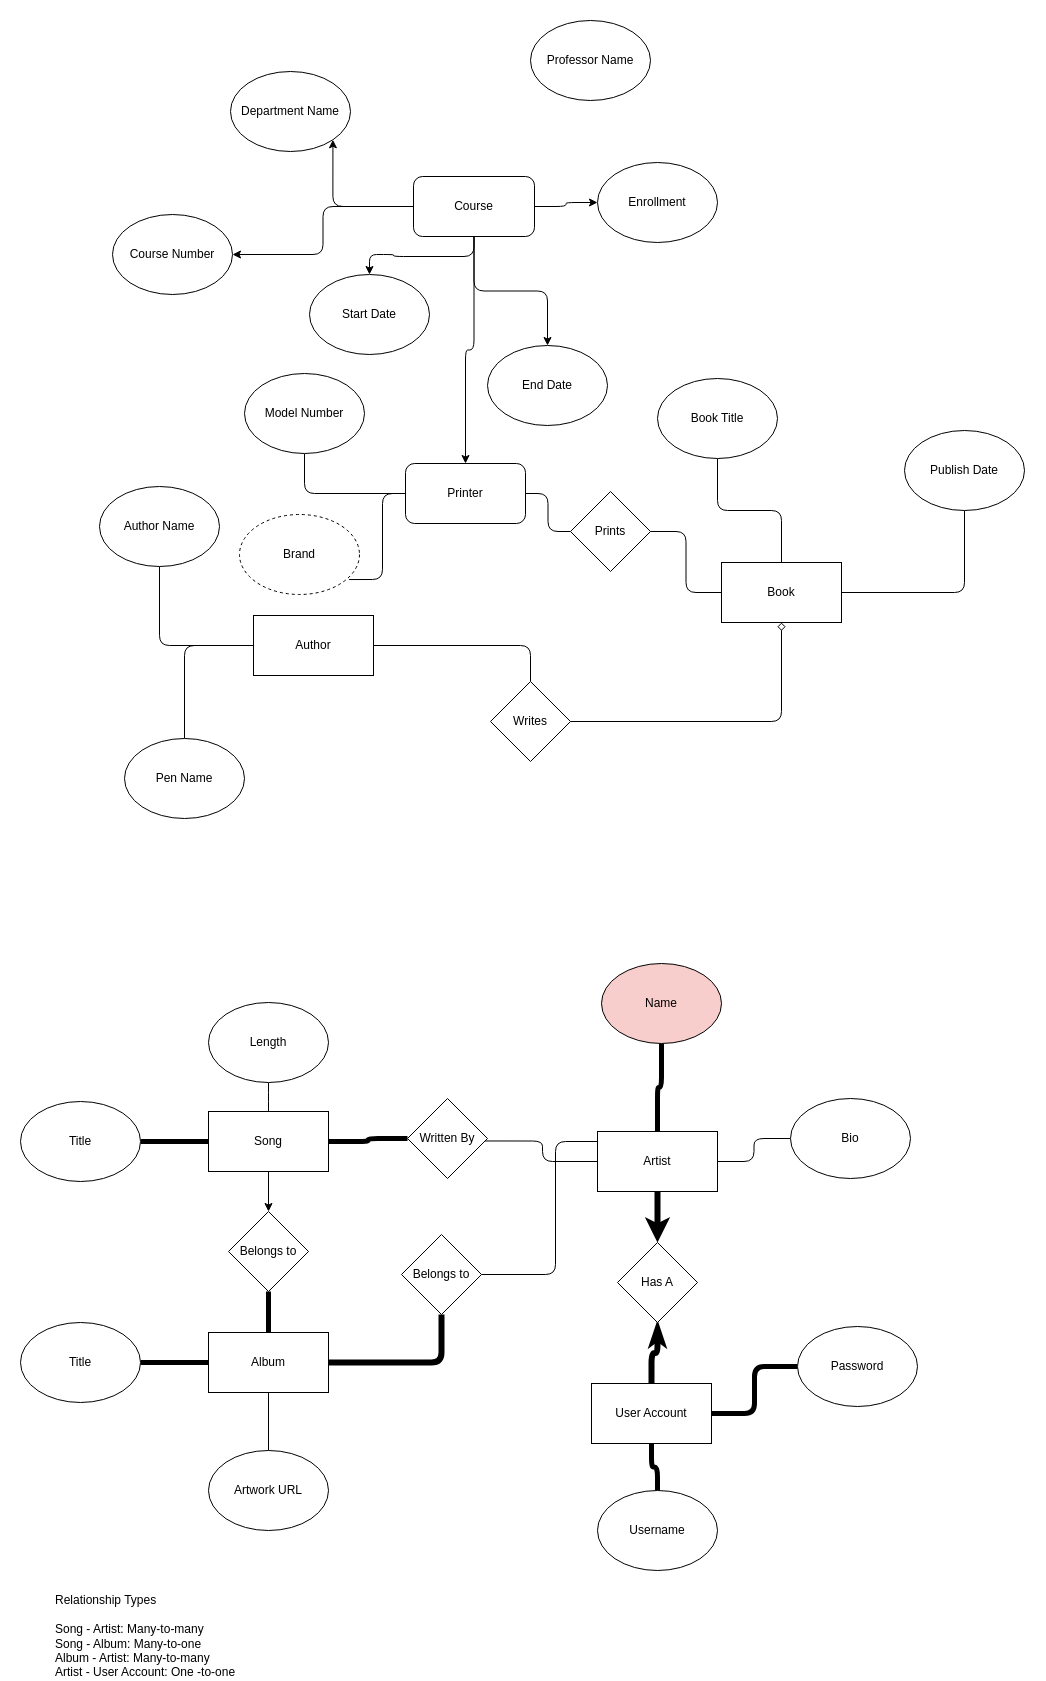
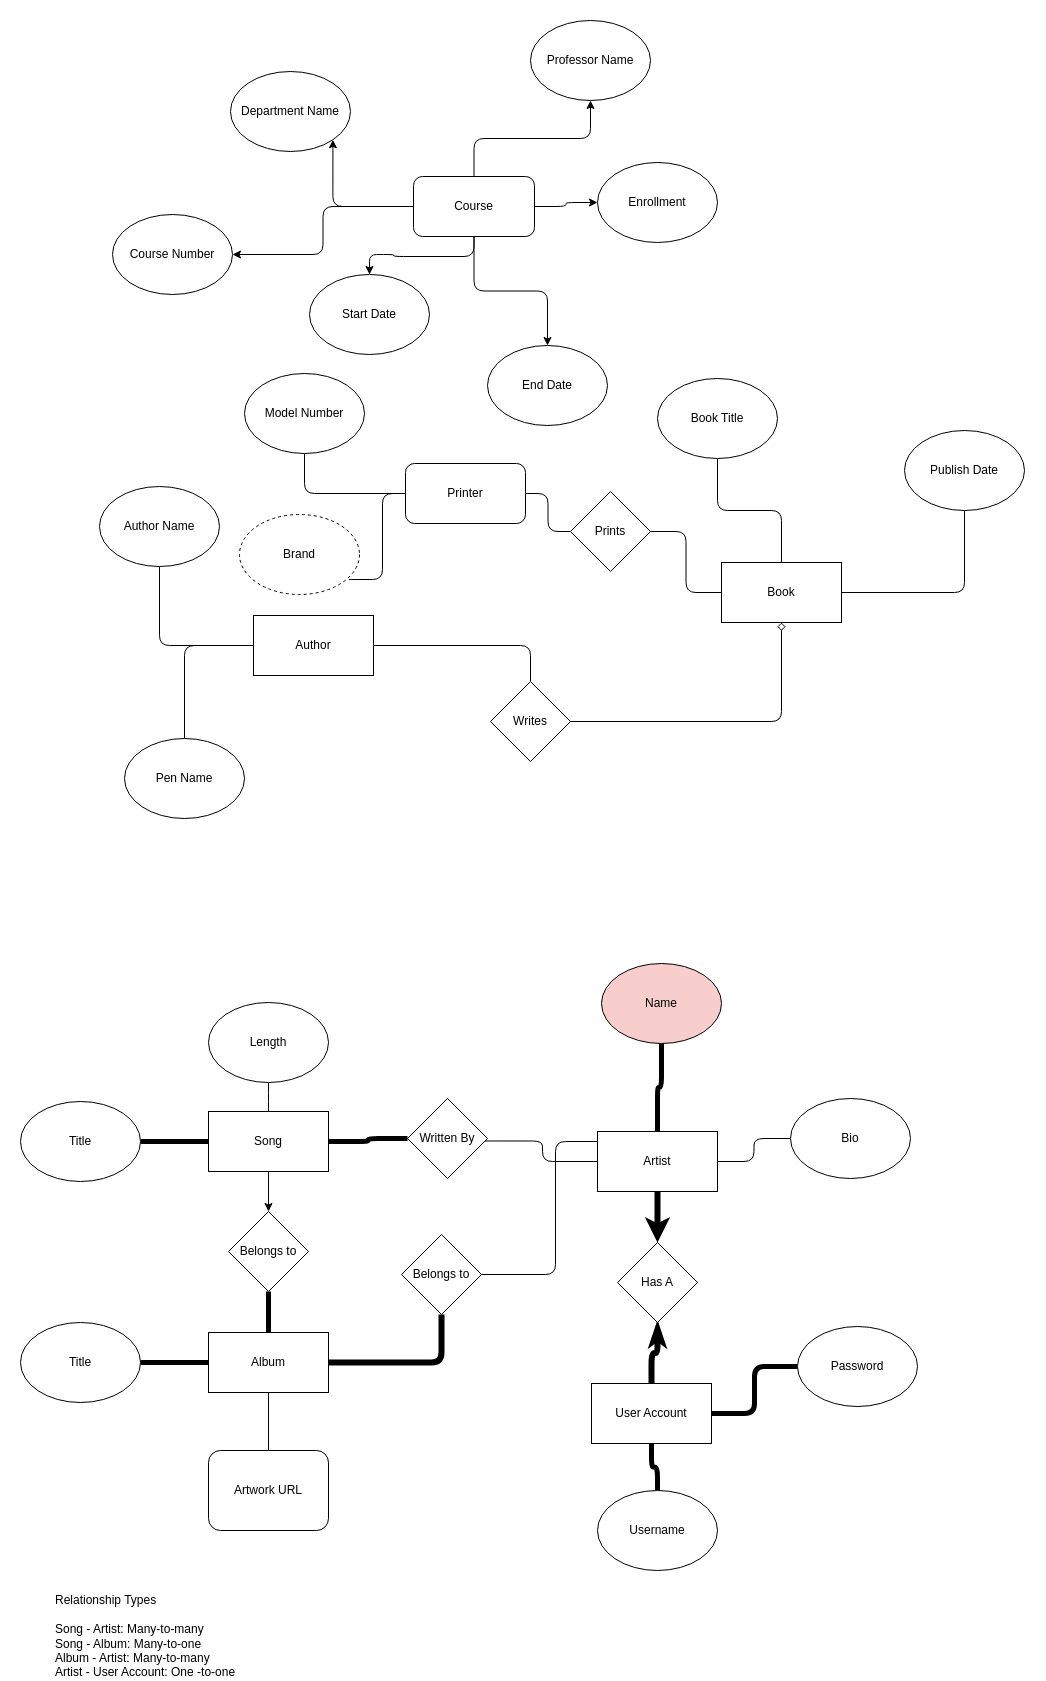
(466, 372) -> (528, 139)
(269, 1491) -> (269, 1491)
